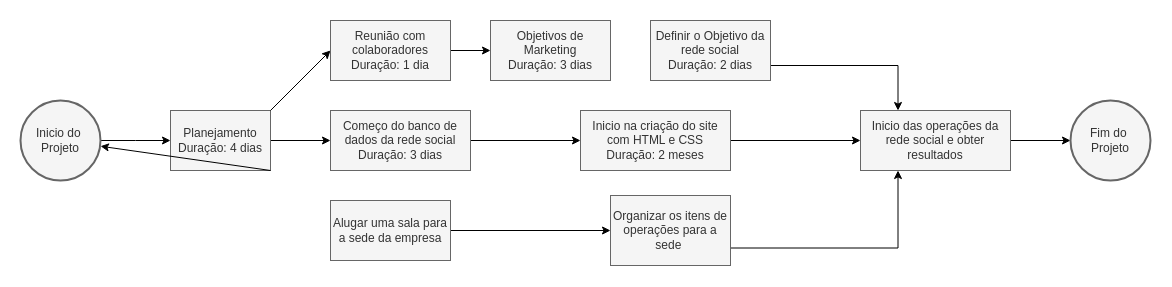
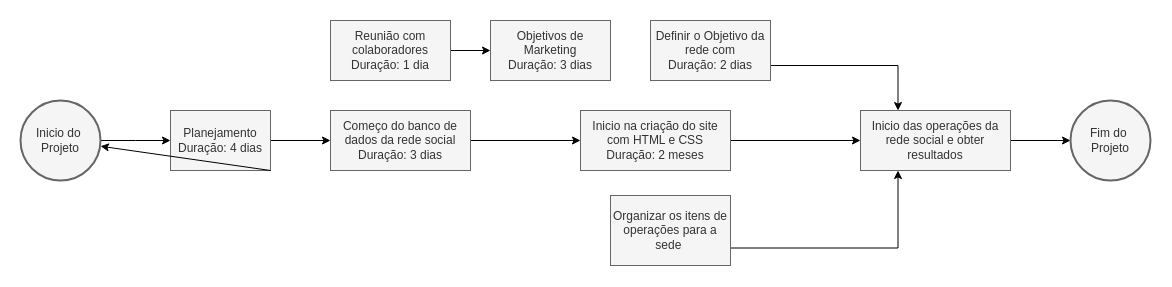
(711, 51) -> (711, 51)
(298, 83) -> none
(391, 231) -> none
(527, 231) -> none
